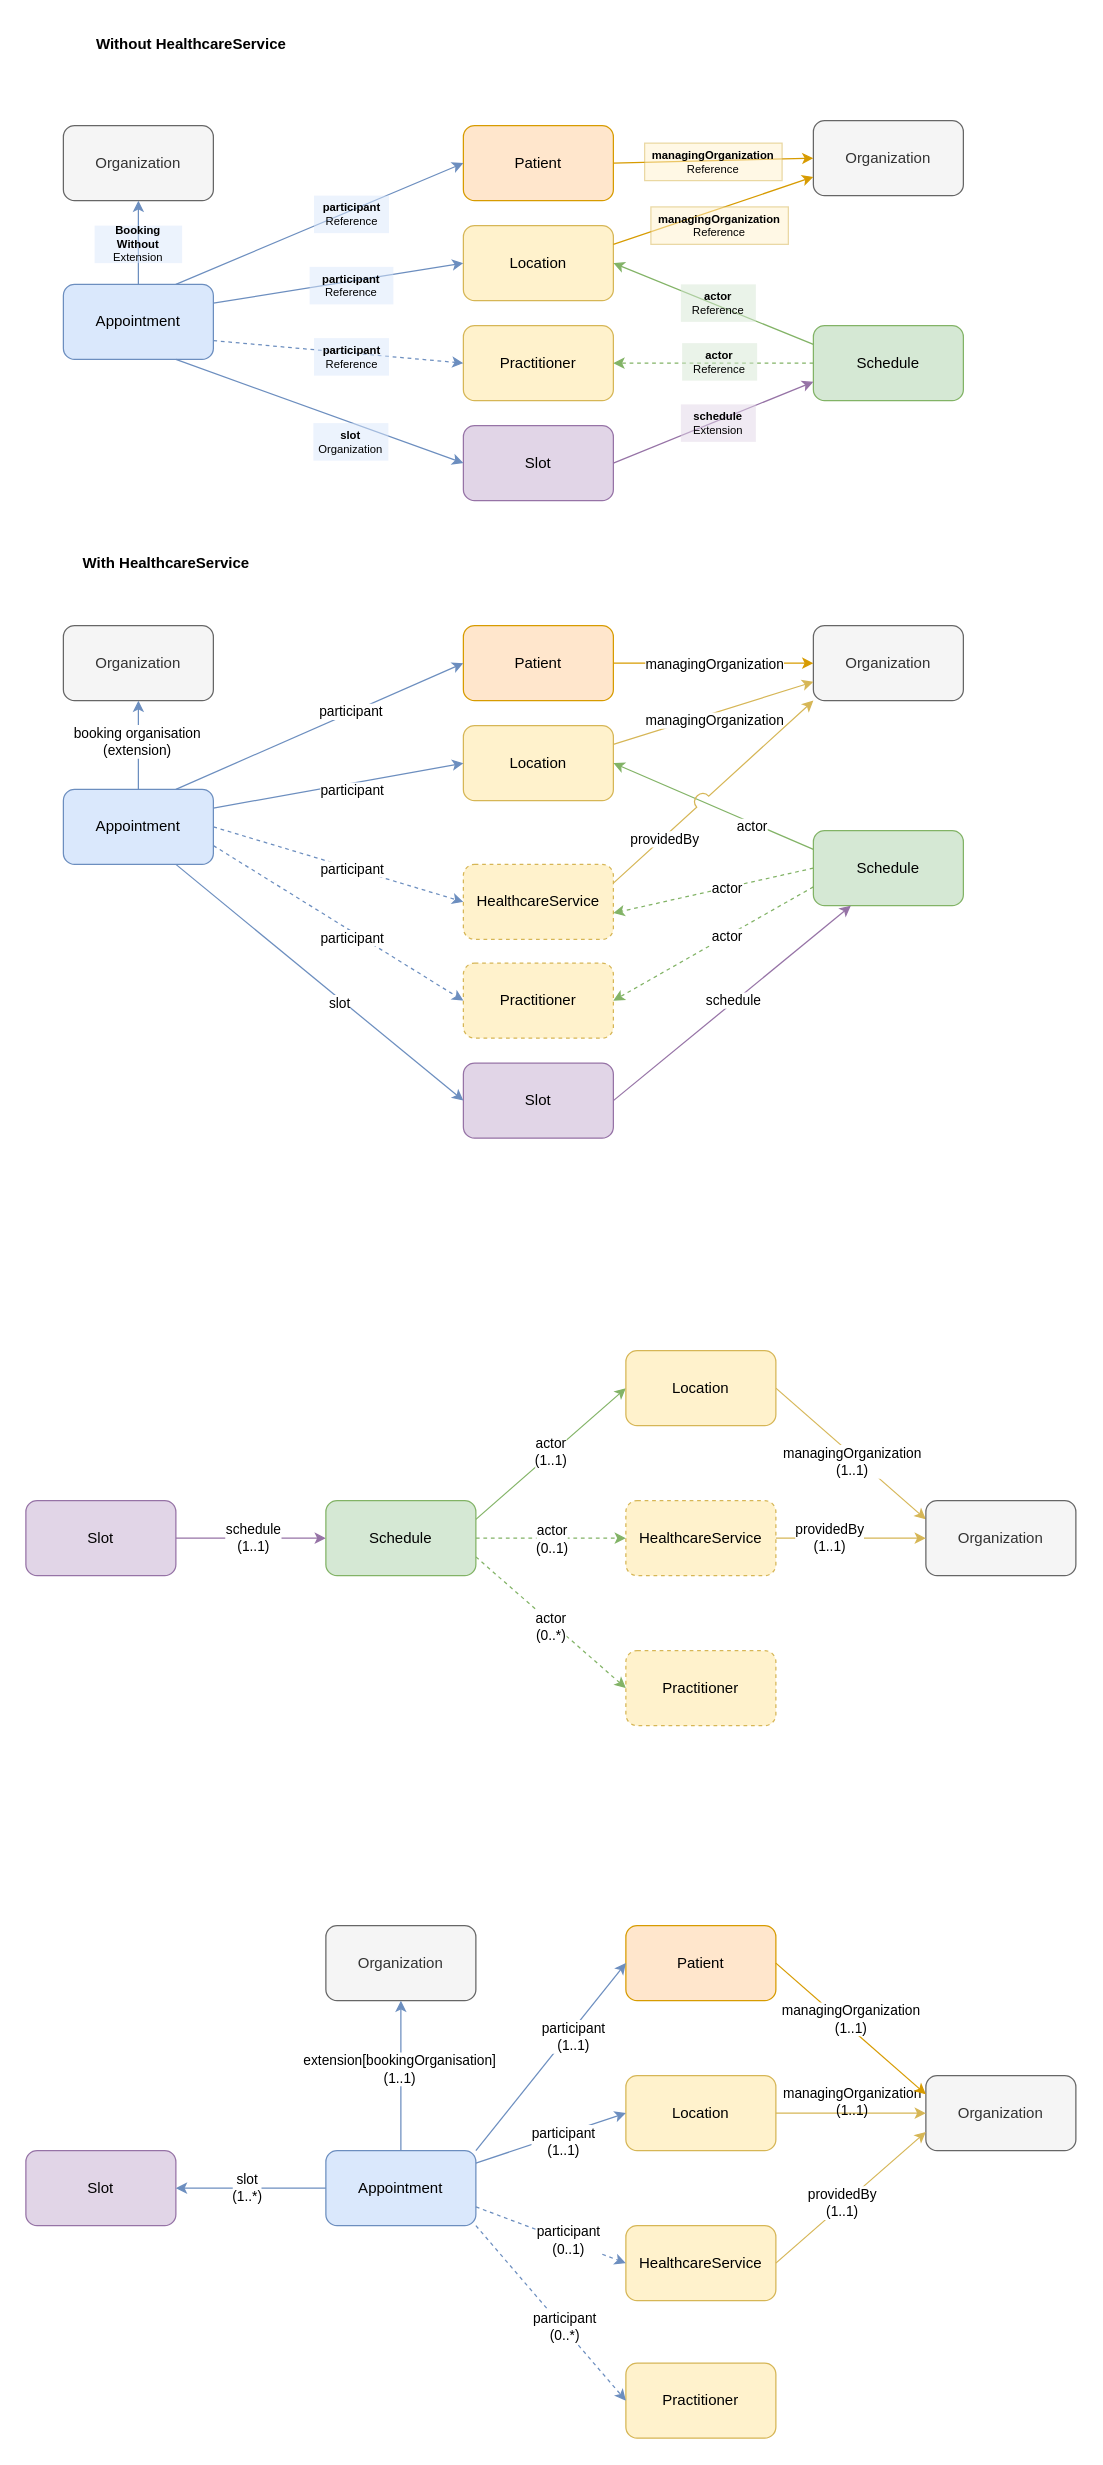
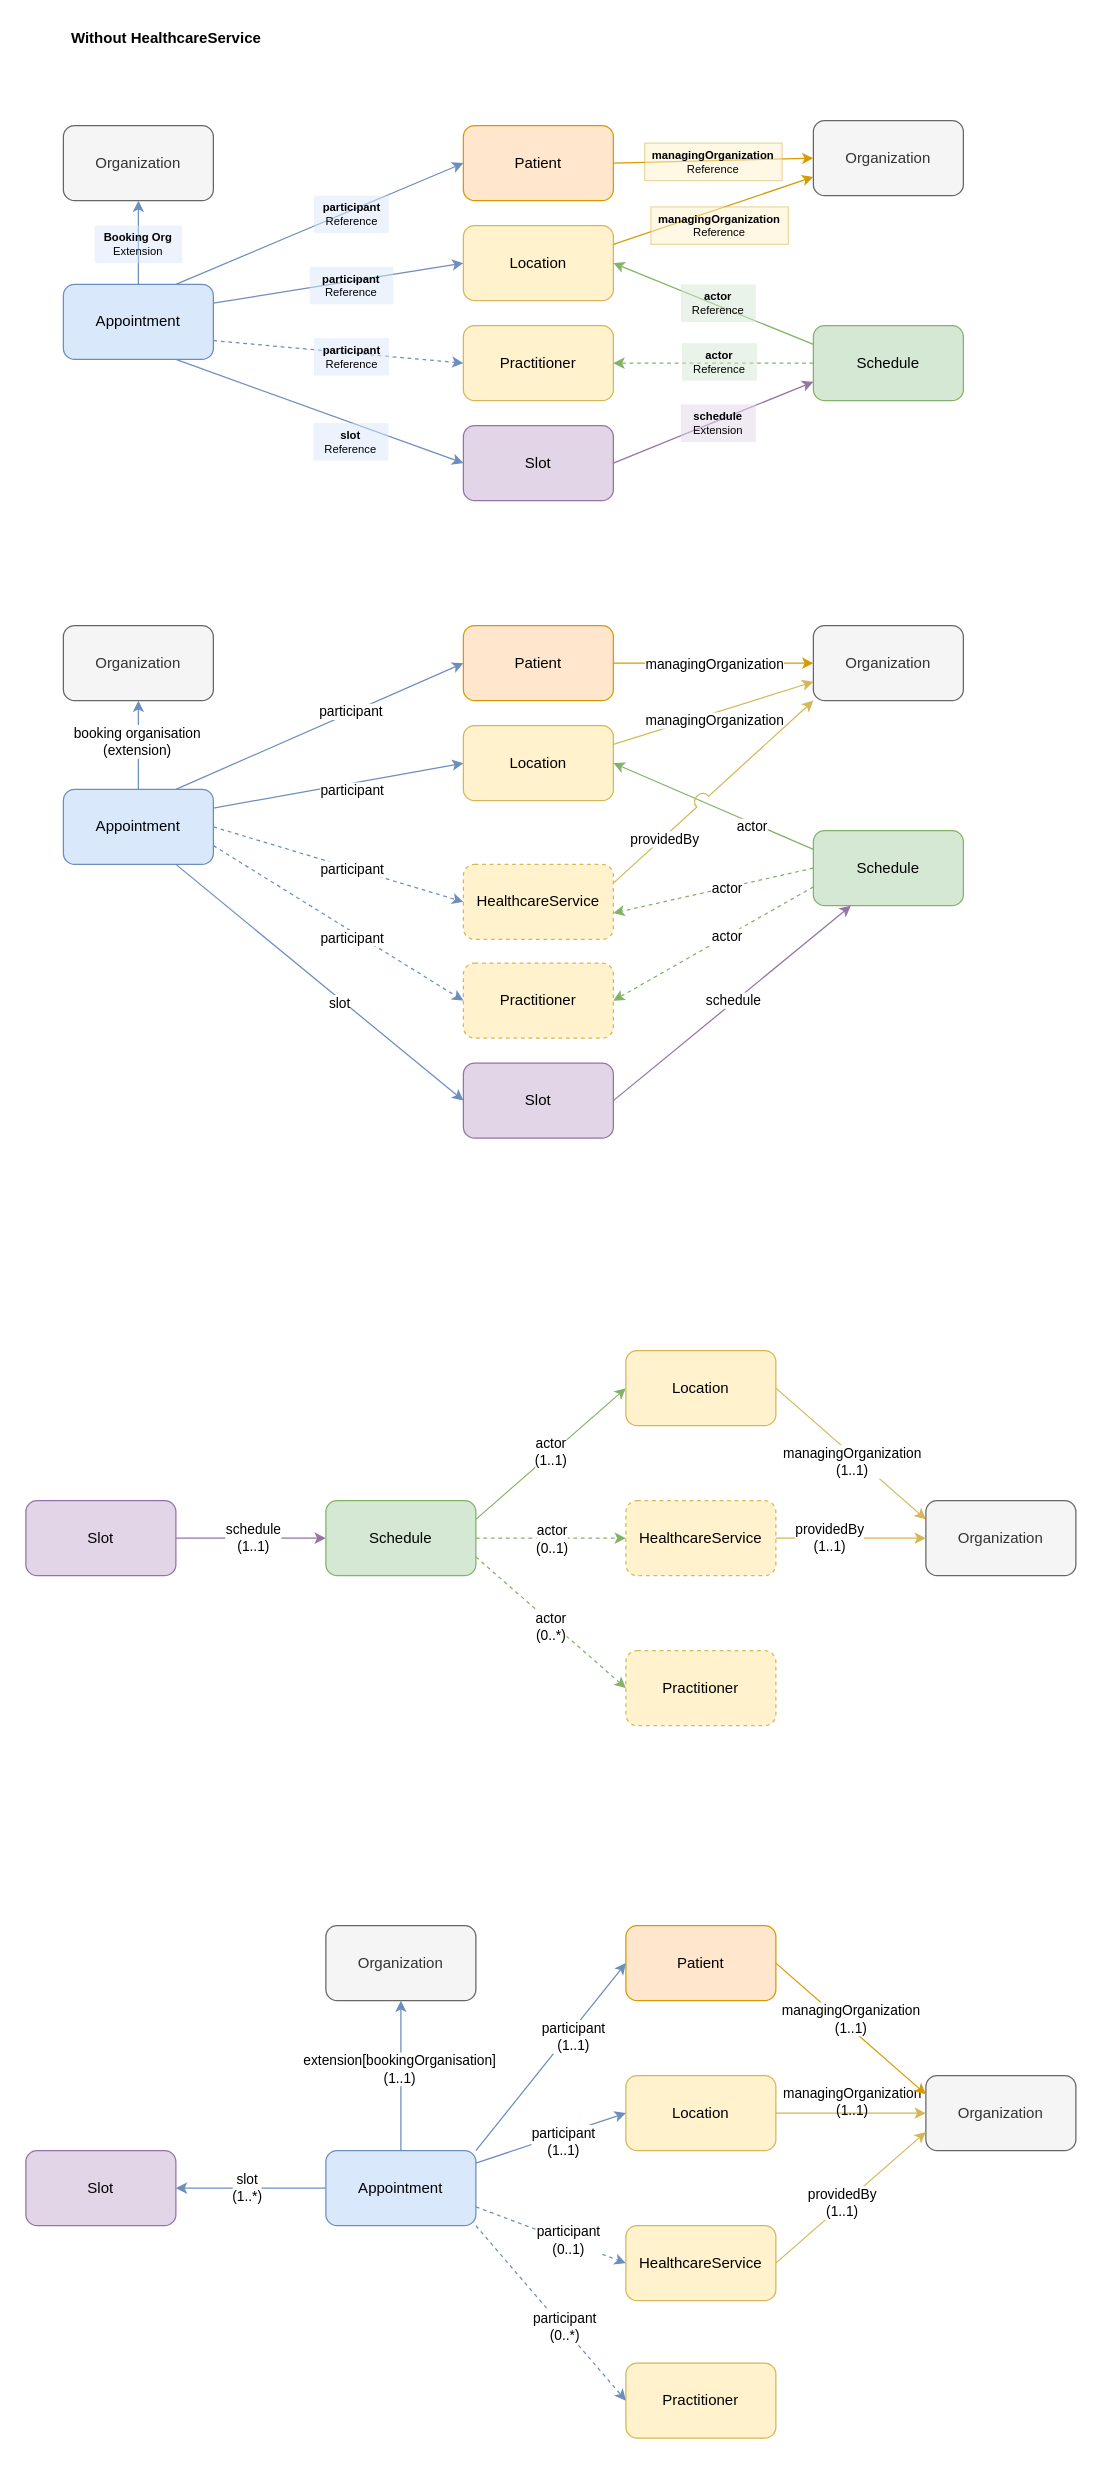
(191, 44) -> (166, 38)
(138, 244) -> (138, 244)
(351, 442) -> (351, 442)
(166, 563) -> none
